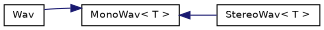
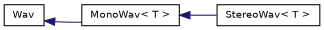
(57, 9) -> (68, 22)
